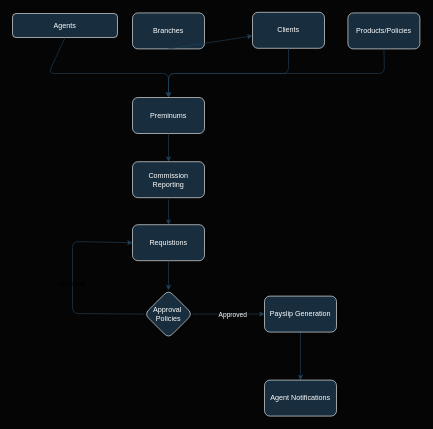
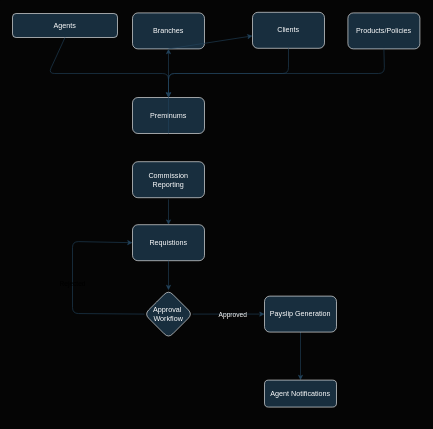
(168, 146) -> (168, 63)
(168, 314) -> (168, 314)
(300, 398) -> (300, 394)
